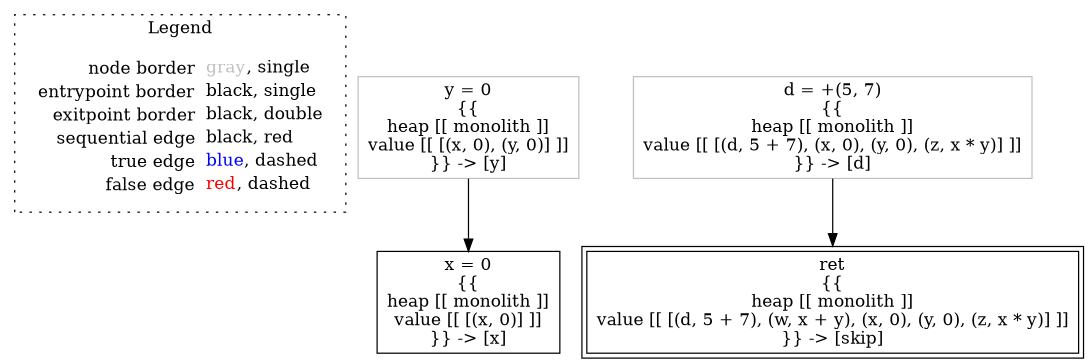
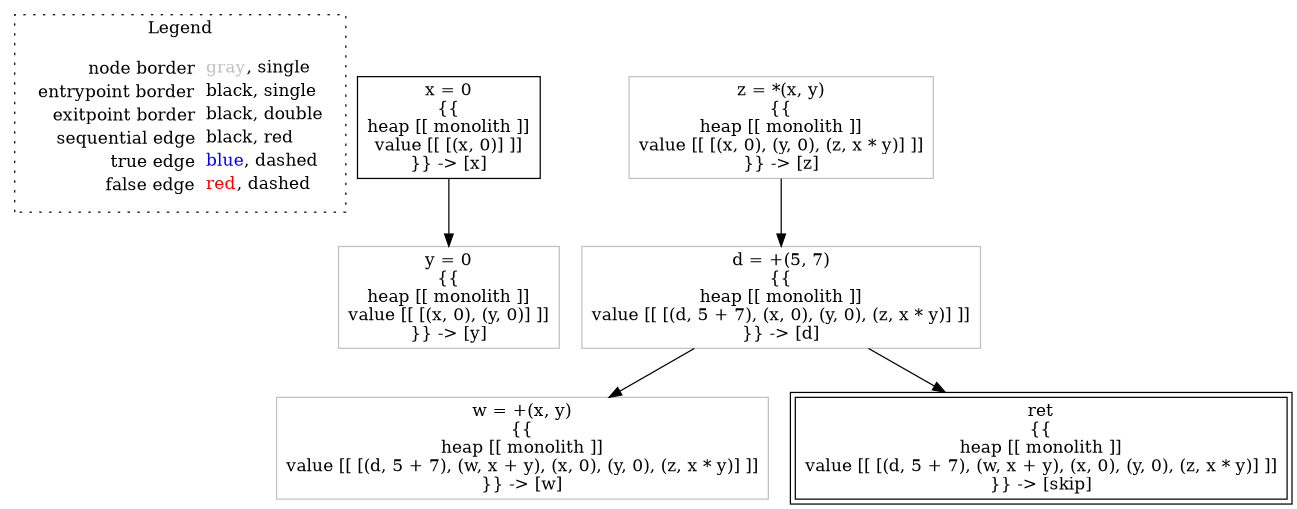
none -> (781, 128)
(468, 209) -> (449, 206)
none -> (522, 448)
